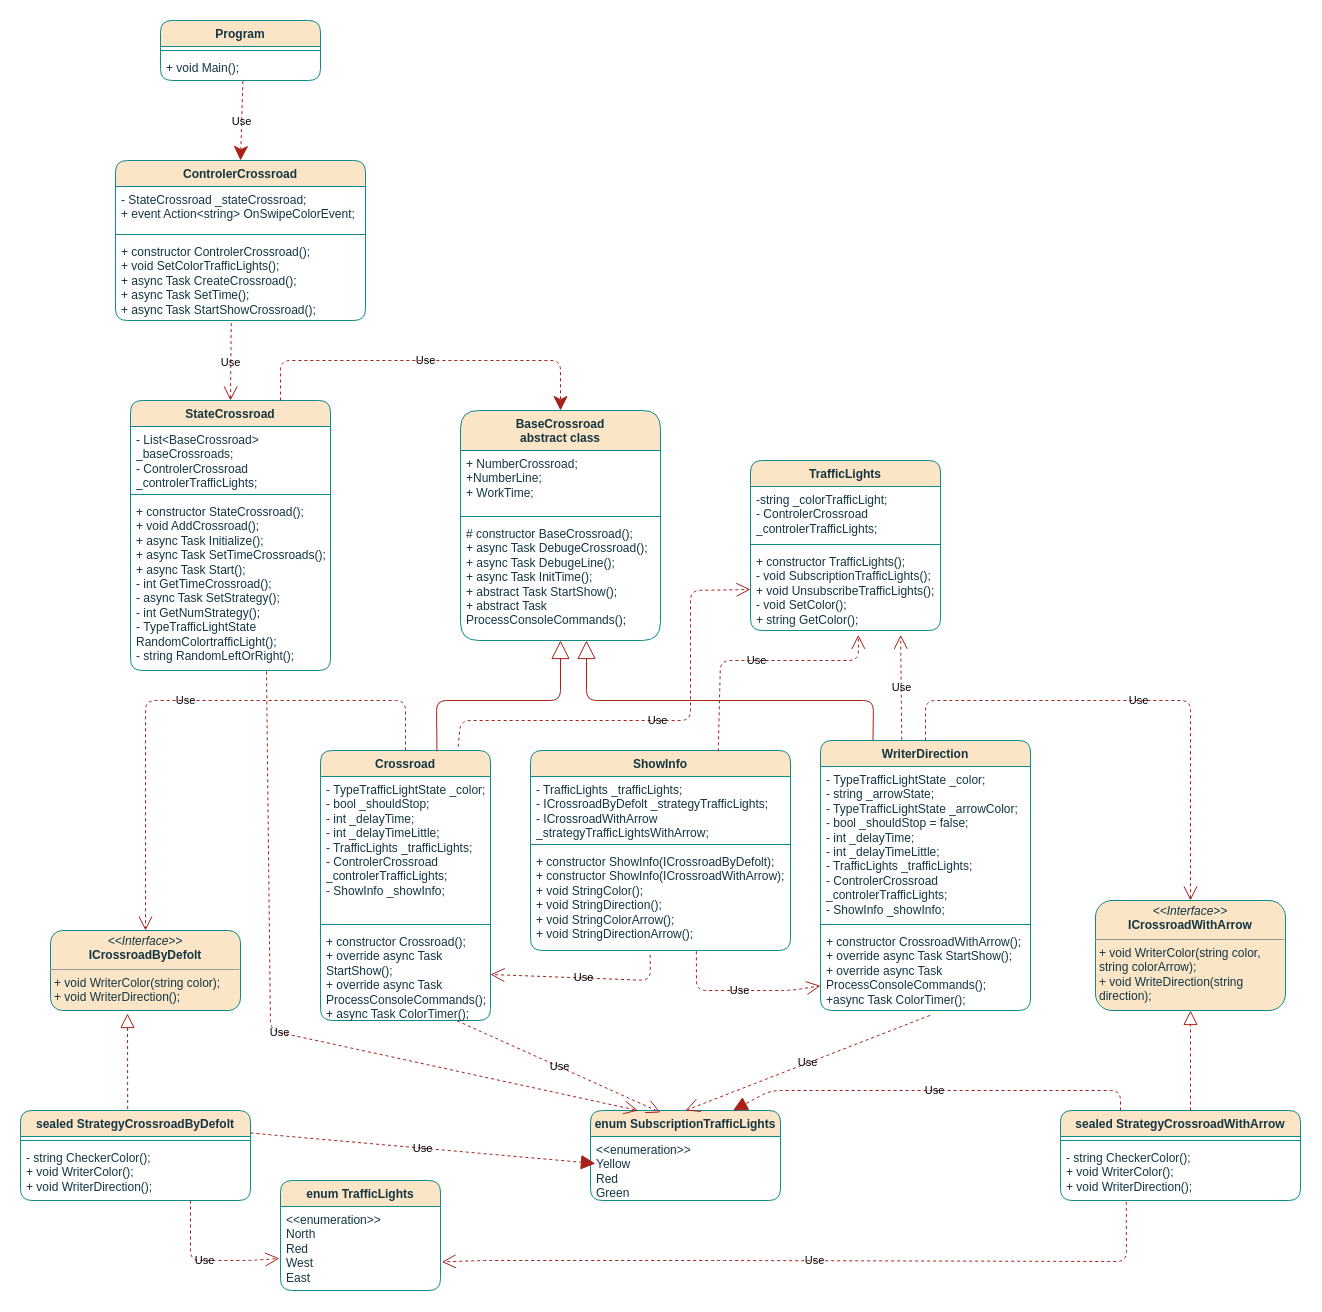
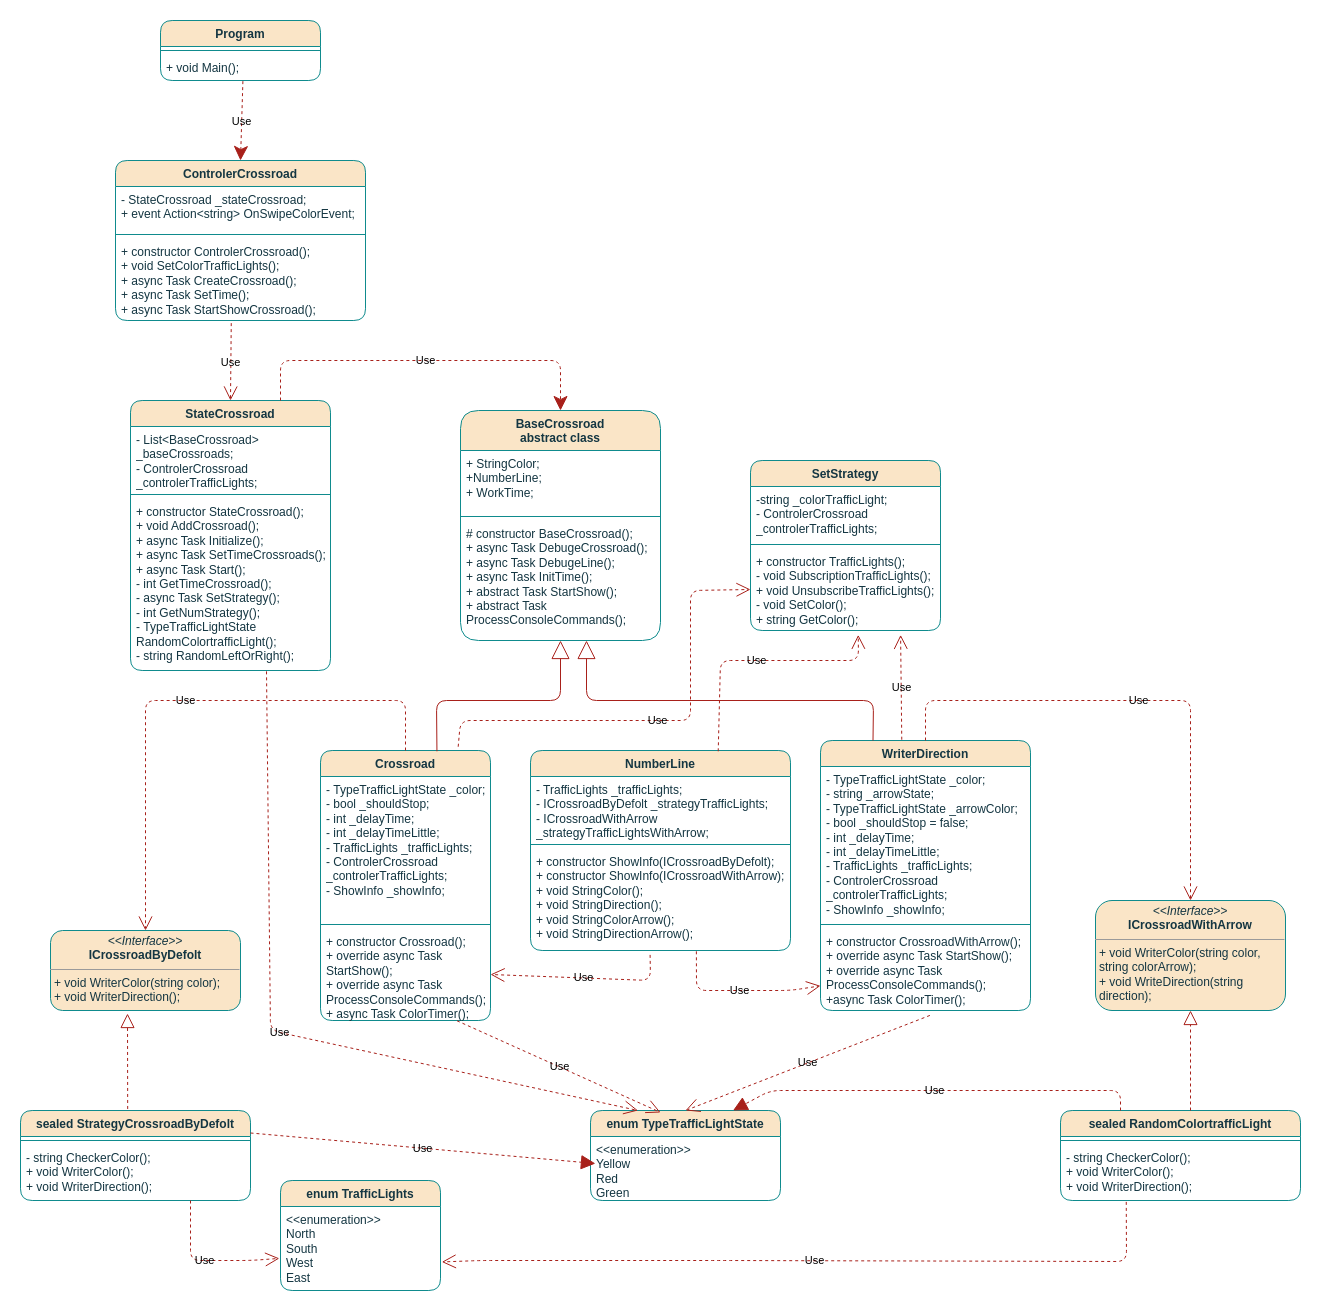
(846, 475) -> (846, 475)
(525, 479) -> (509, 479)
(661, 765) -> (661, 765)
(686, 1125) -> (686, 1125)
(1181, 1125) -> (1181, 1125)
(335, 1250) -> (335, 1250)
